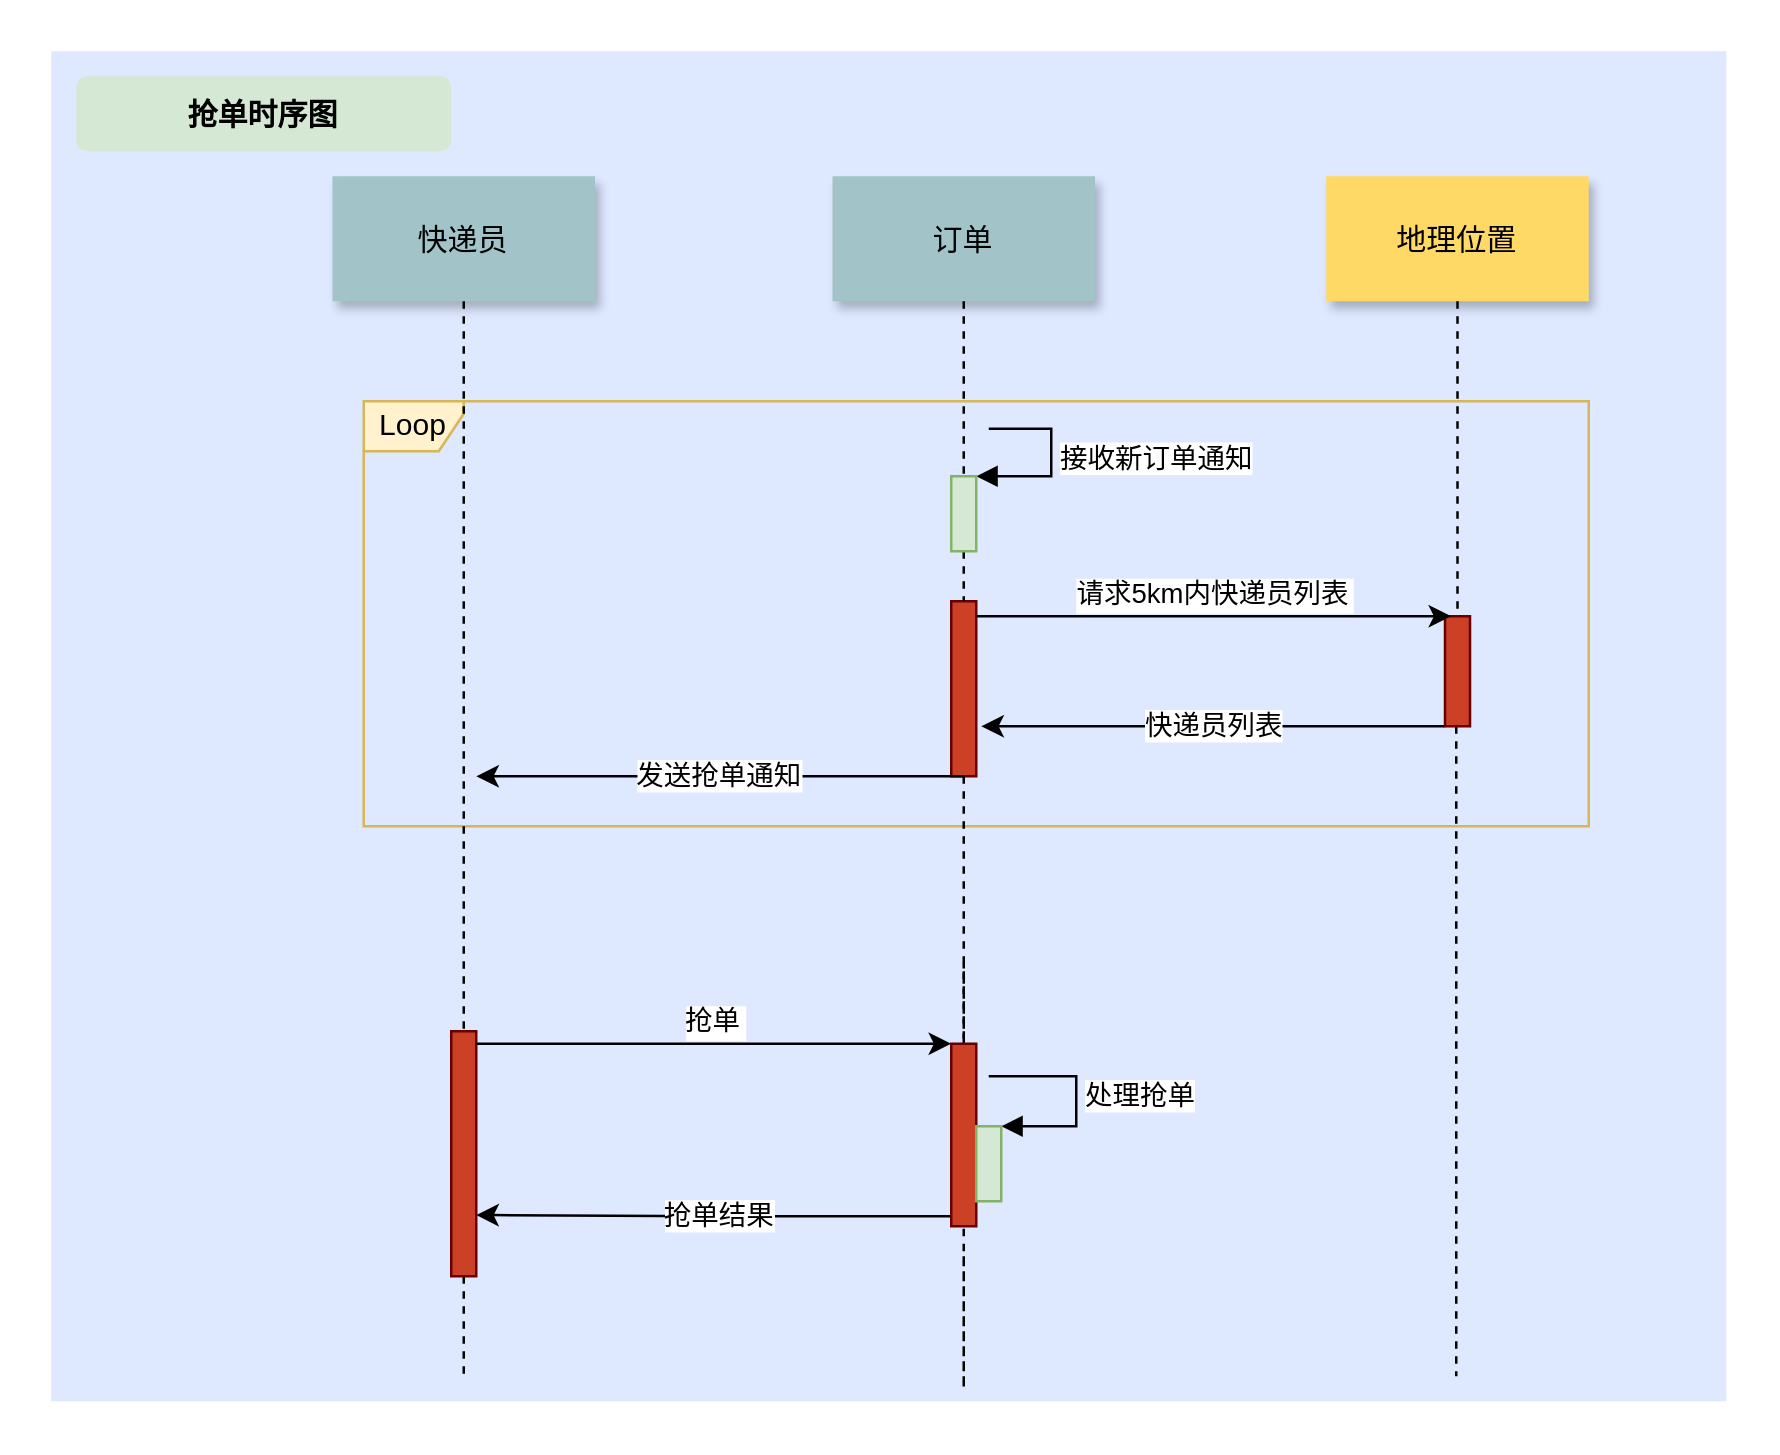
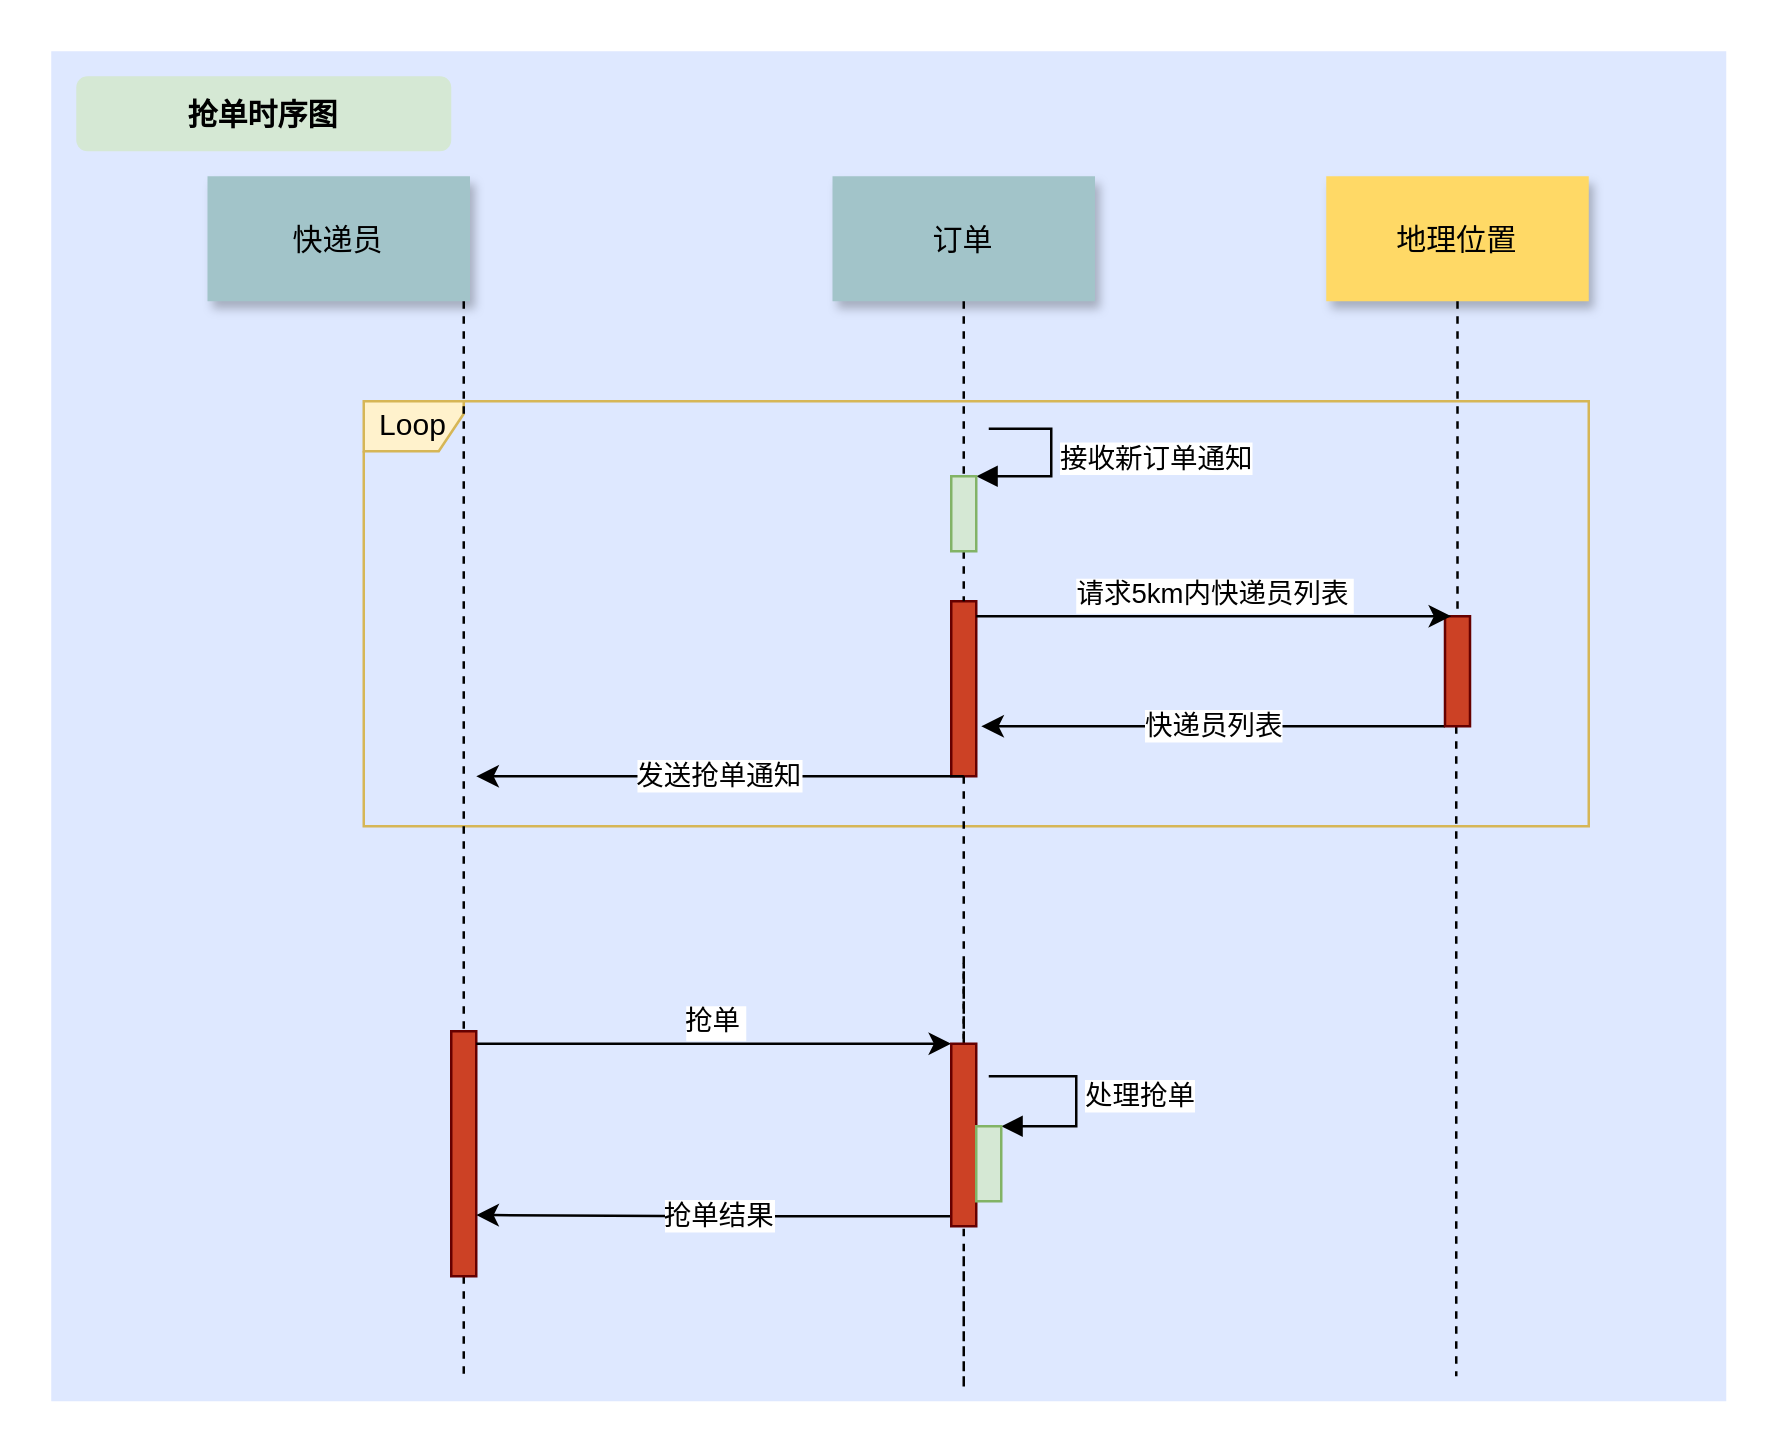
(464, 239) -> (339, 239)
